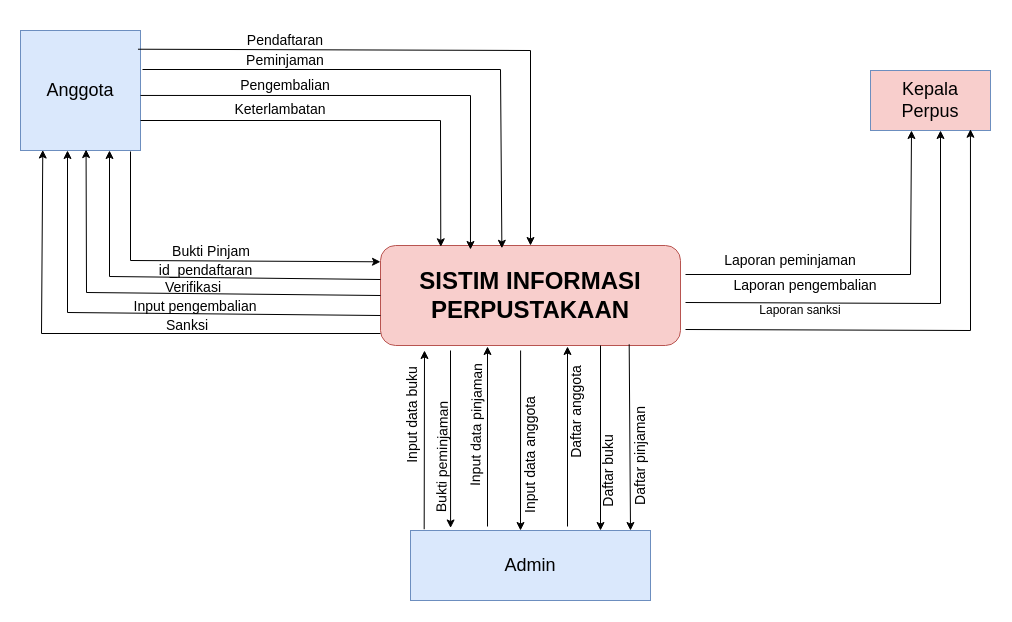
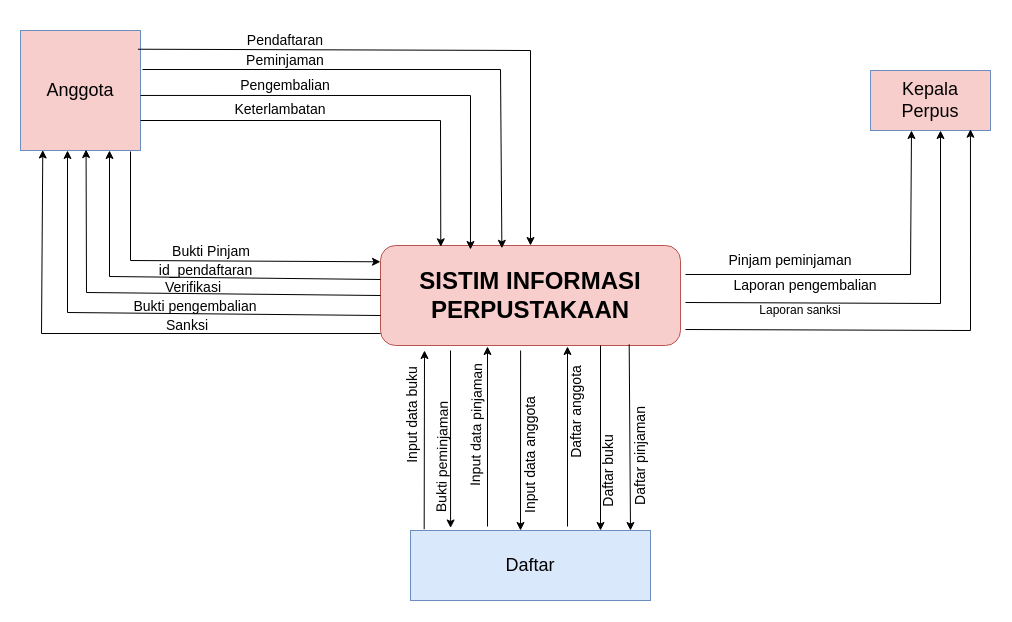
(81, 91) -> (81, 91)
(791, 261) -> (791, 261)
(196, 307) -> (196, 307)
(531, 566) -> (531, 566)
